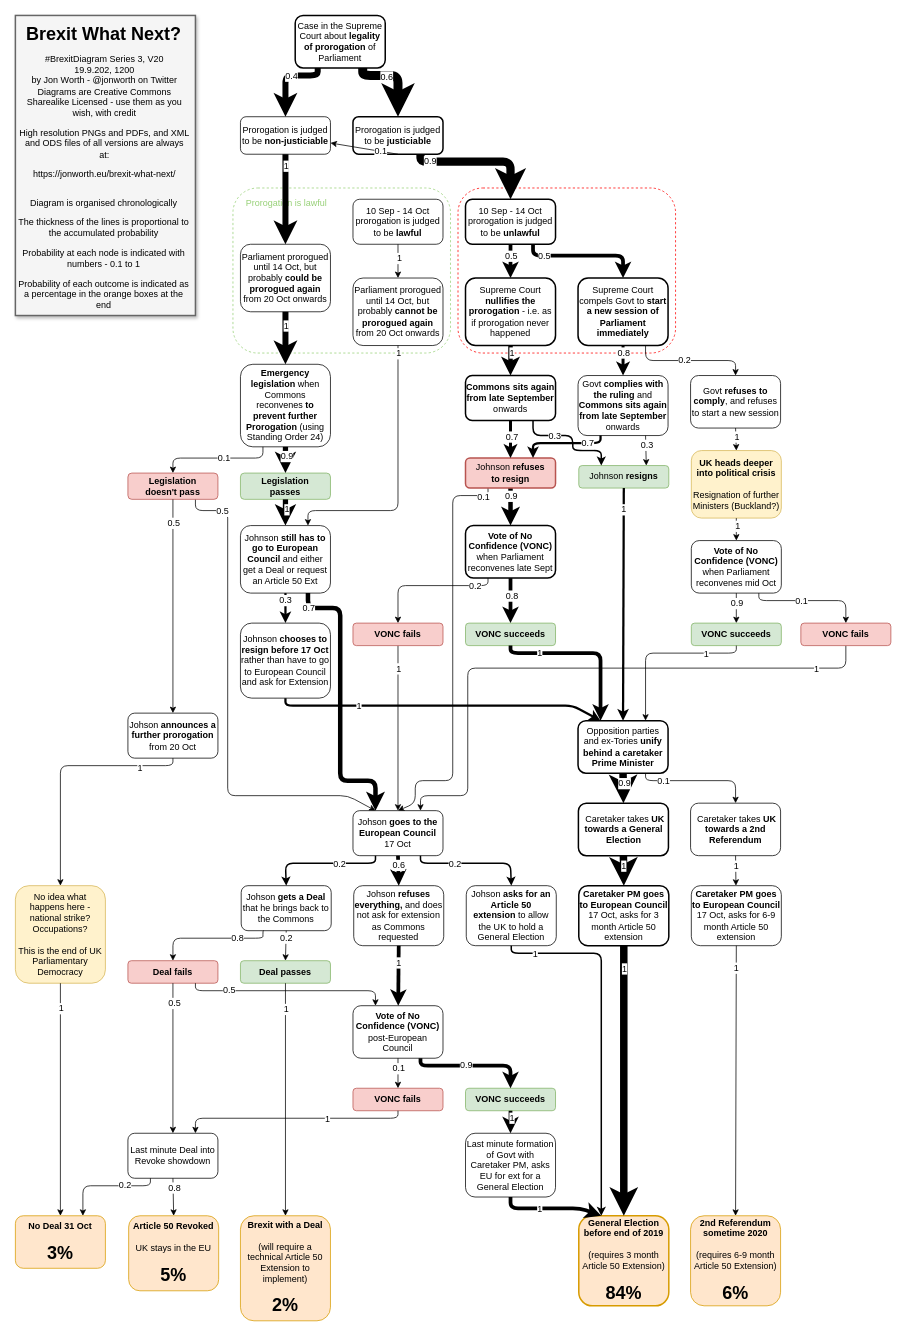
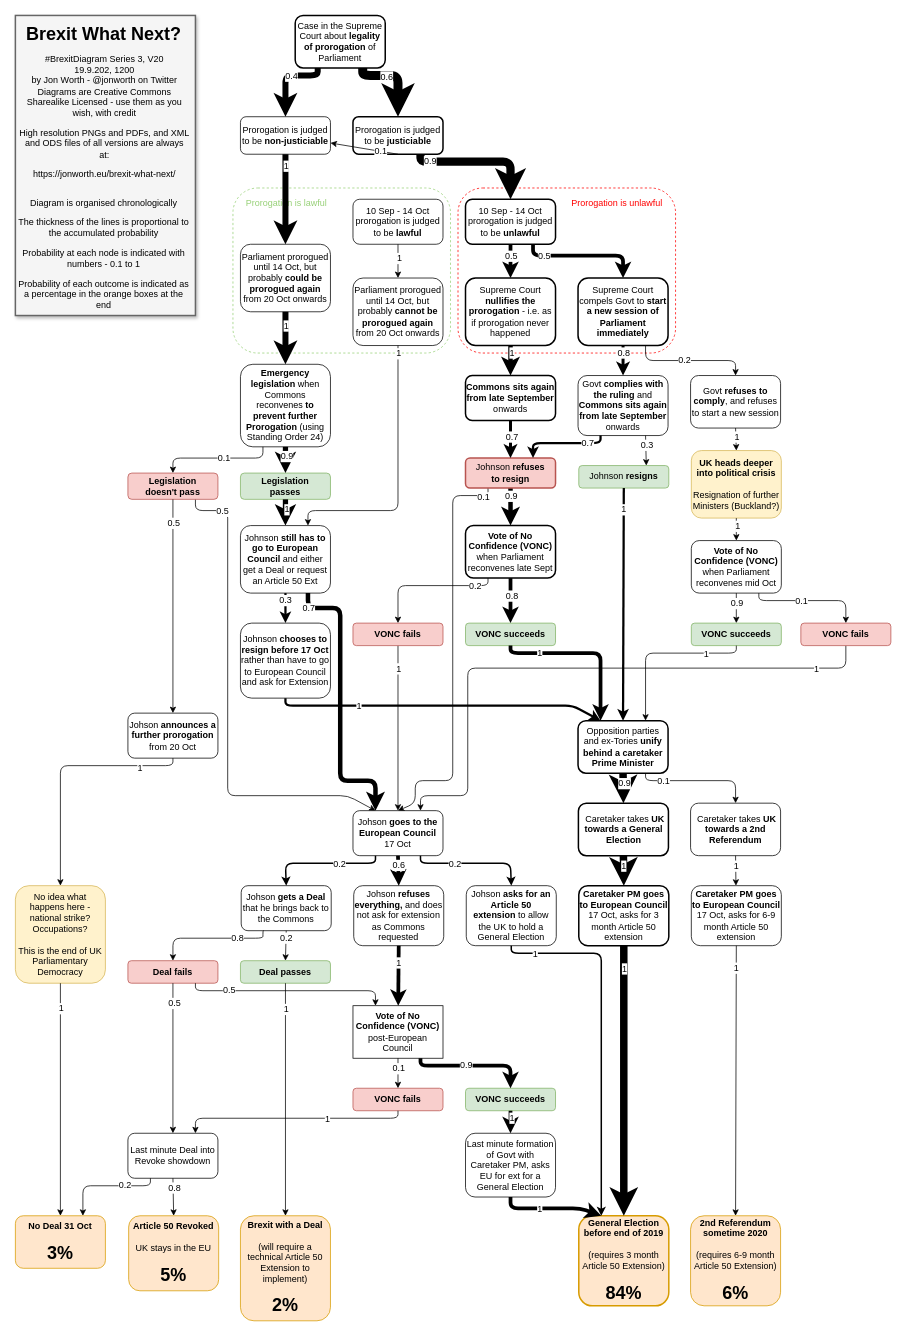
none -> (617, 203)
(570, 437) -> none
(398, 1032) -> (398, 1032)
